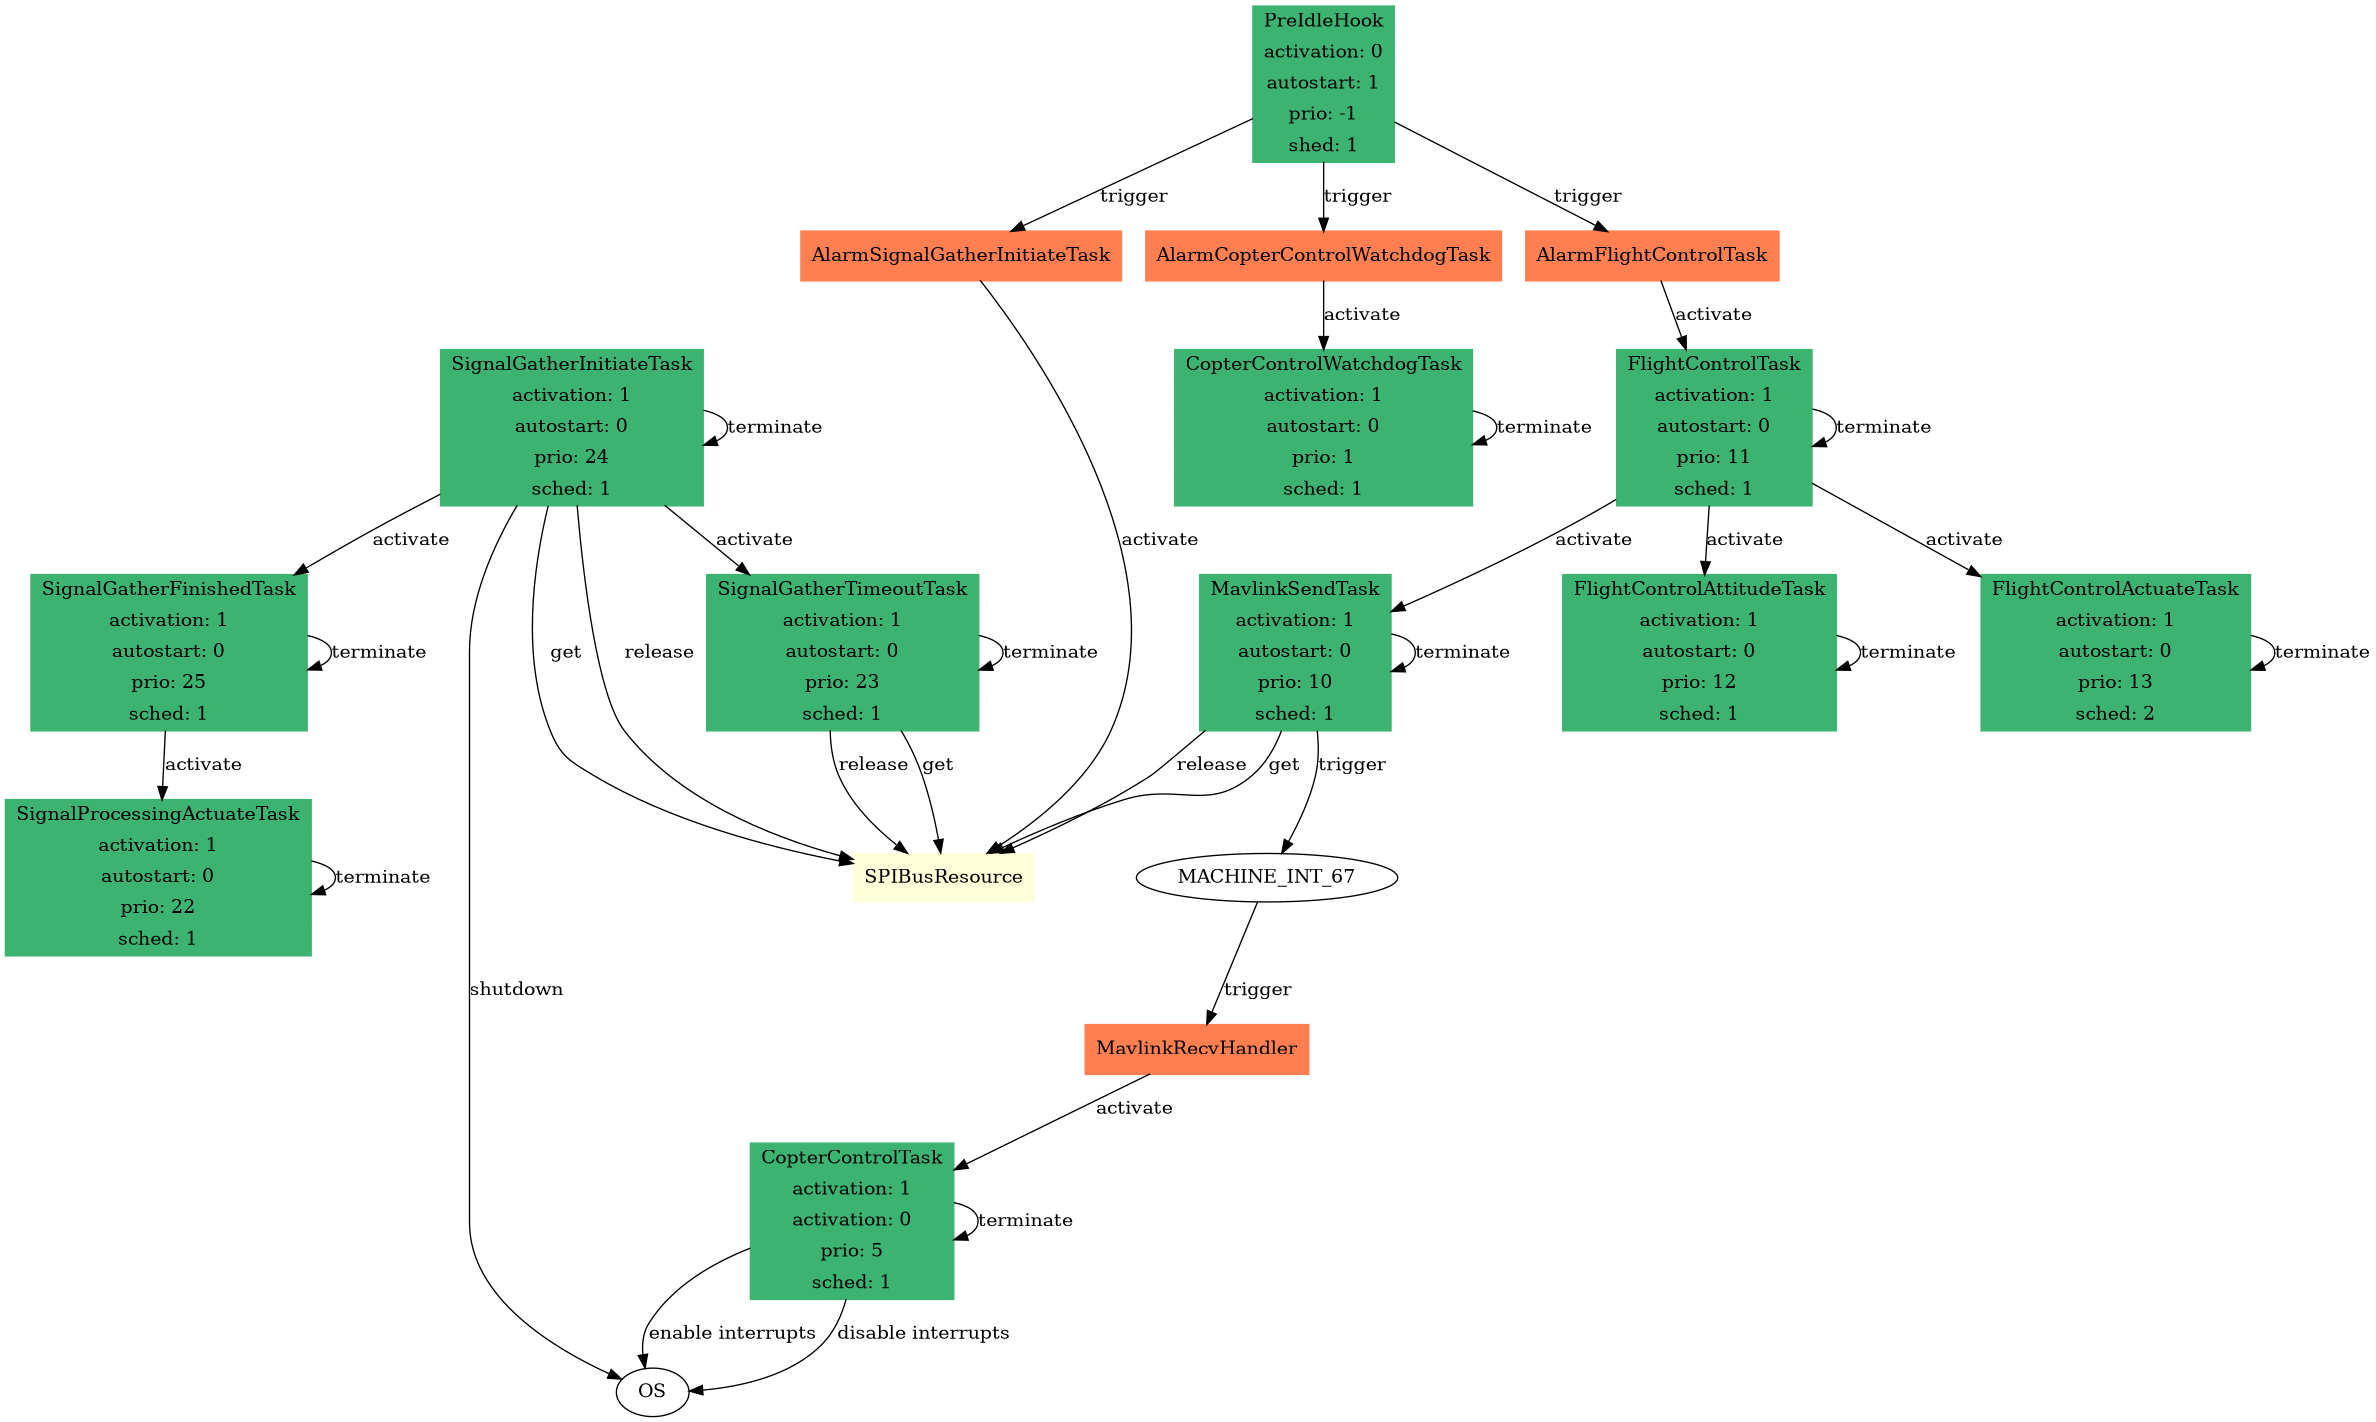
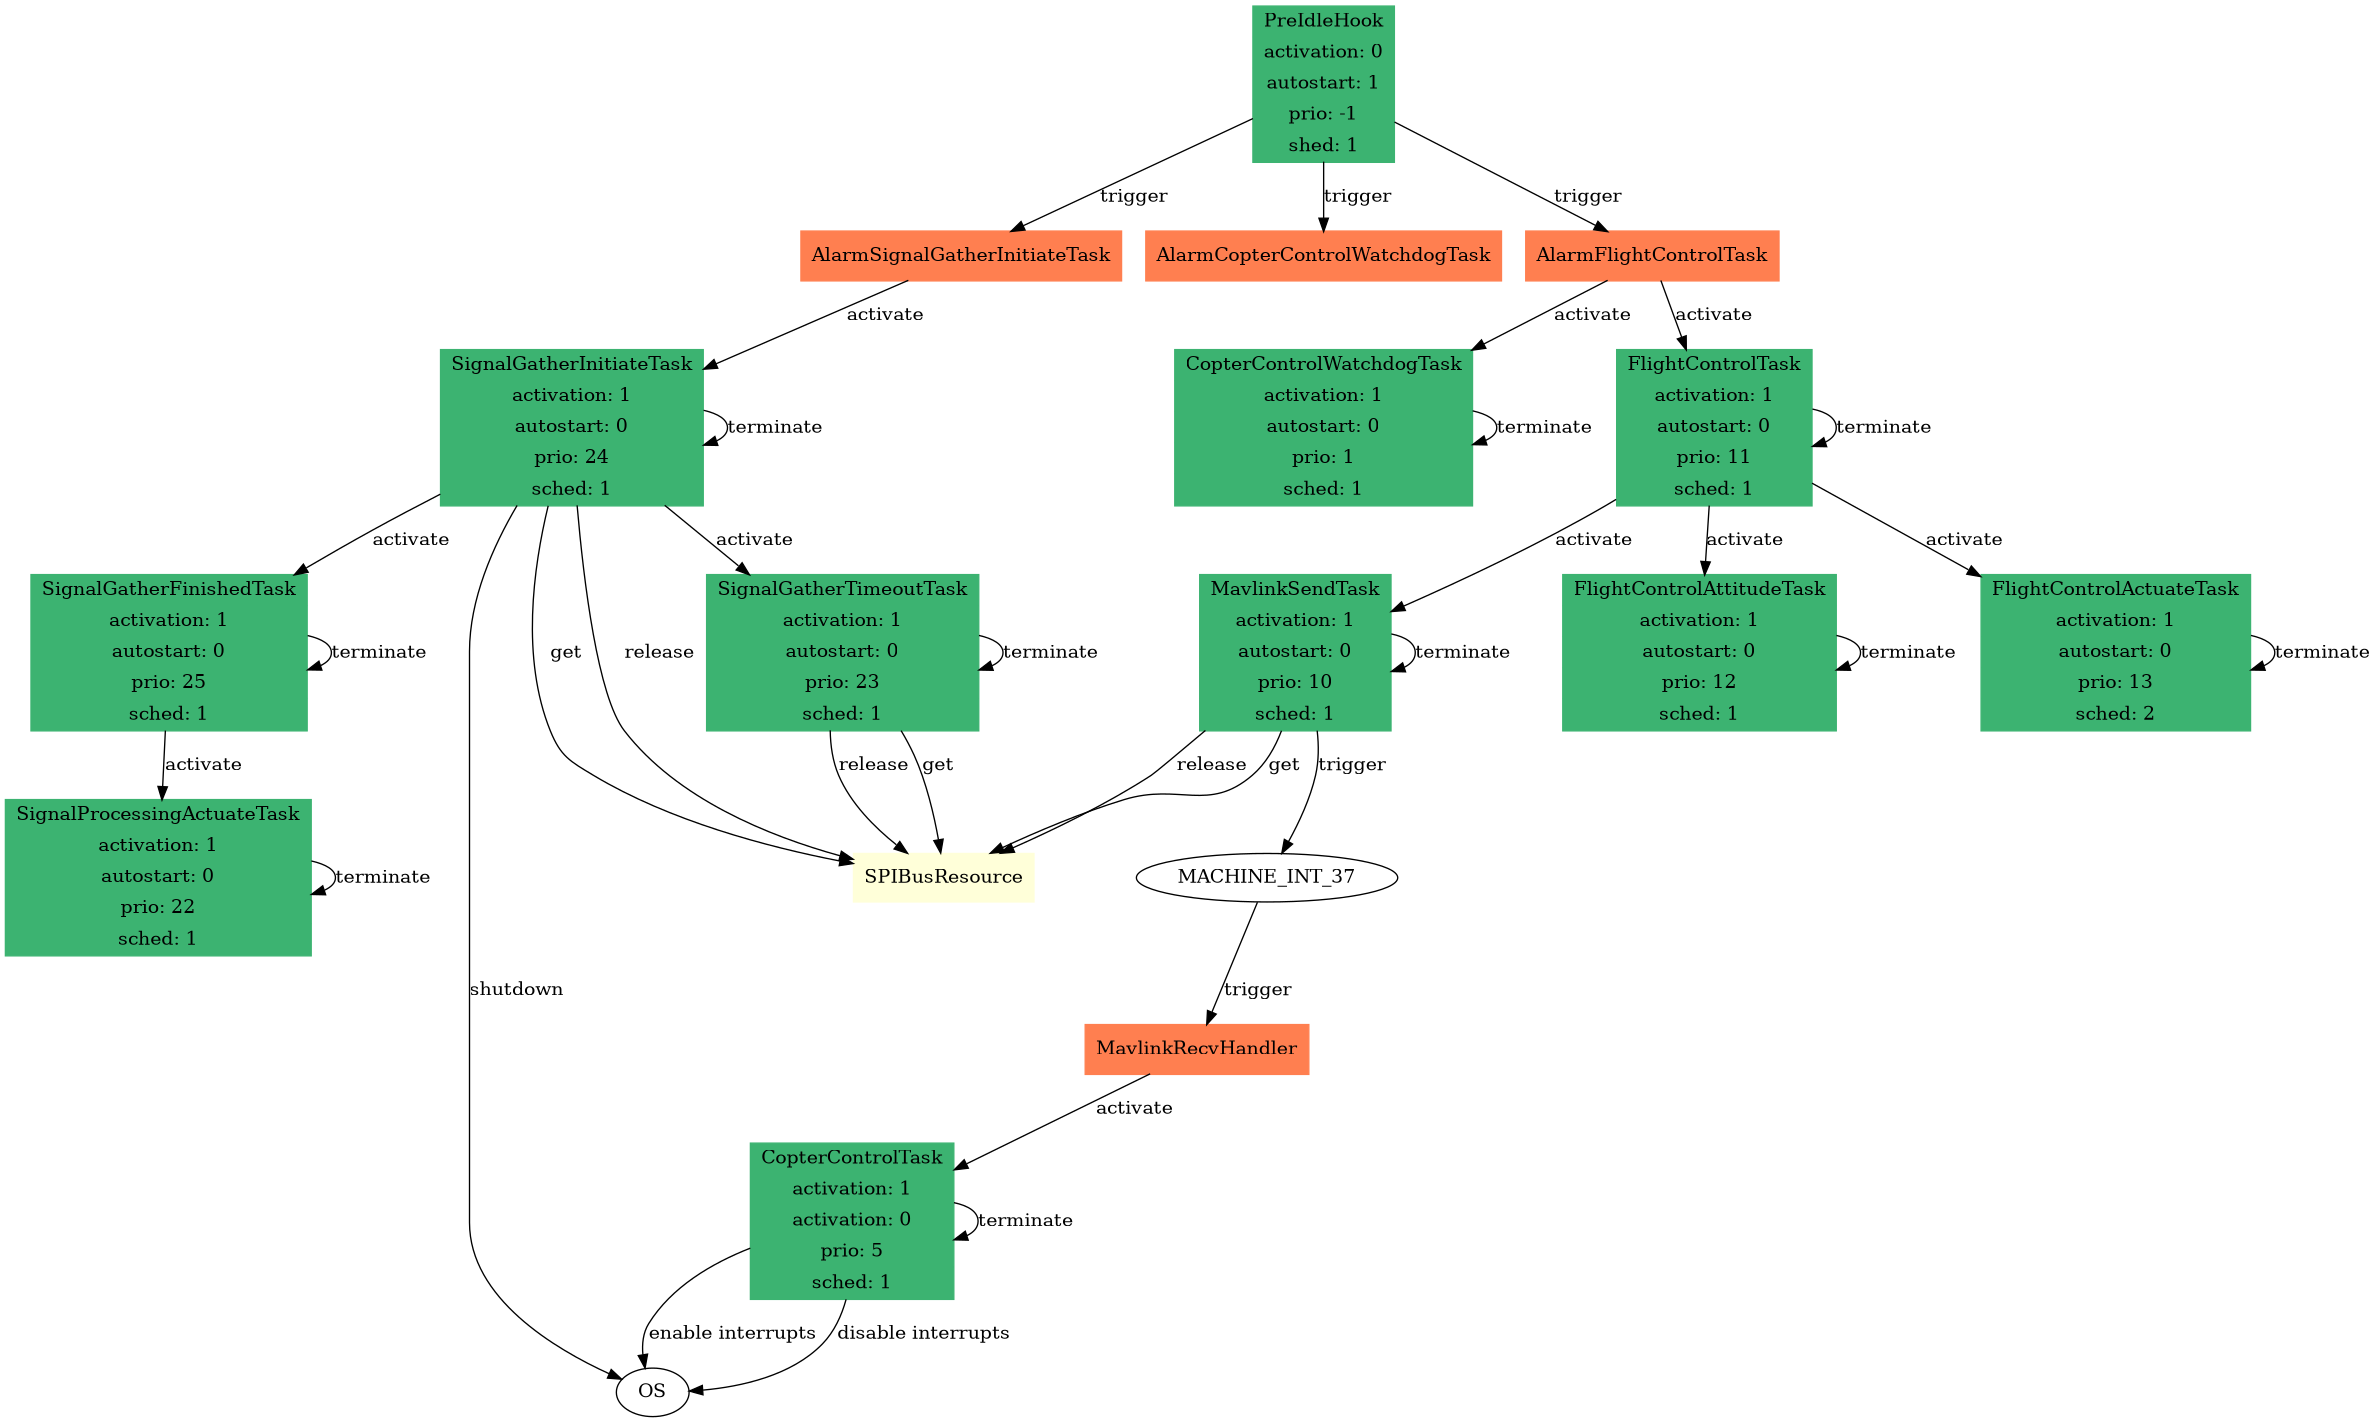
(1324, 308) -> (1546, 312)
(1124, 570) -> (812, 322)
(1267, 878) -> (1267, 878)
